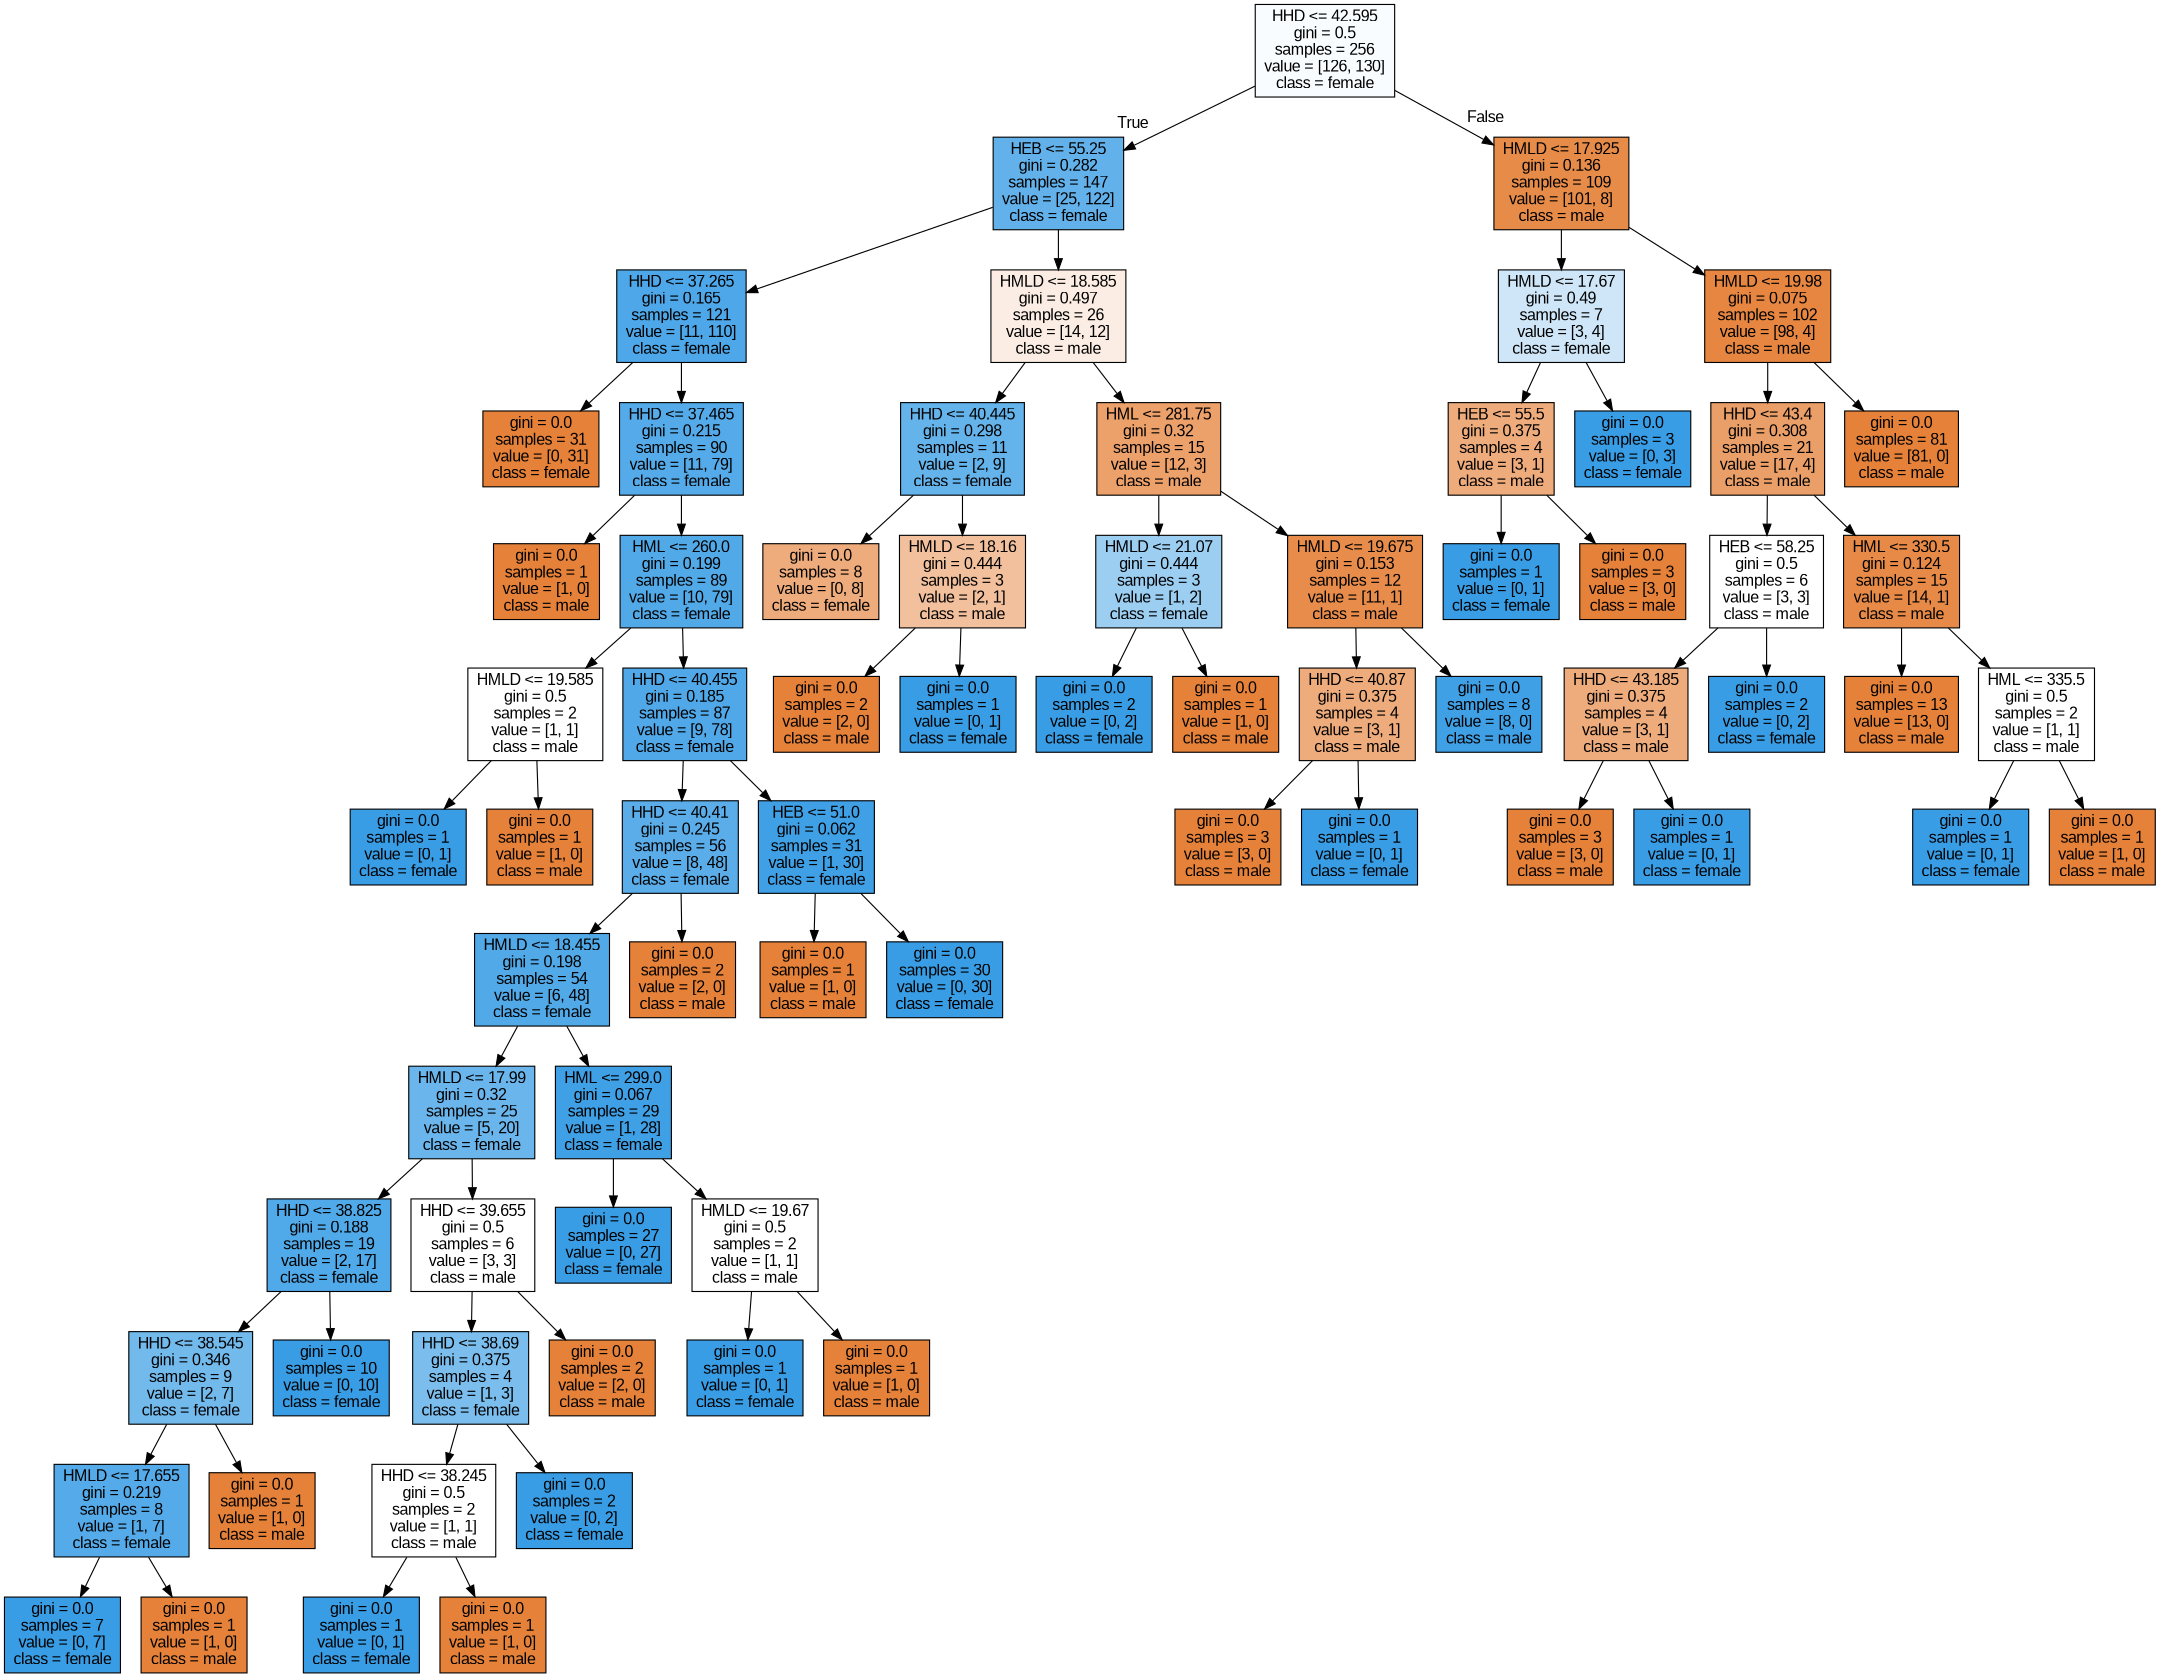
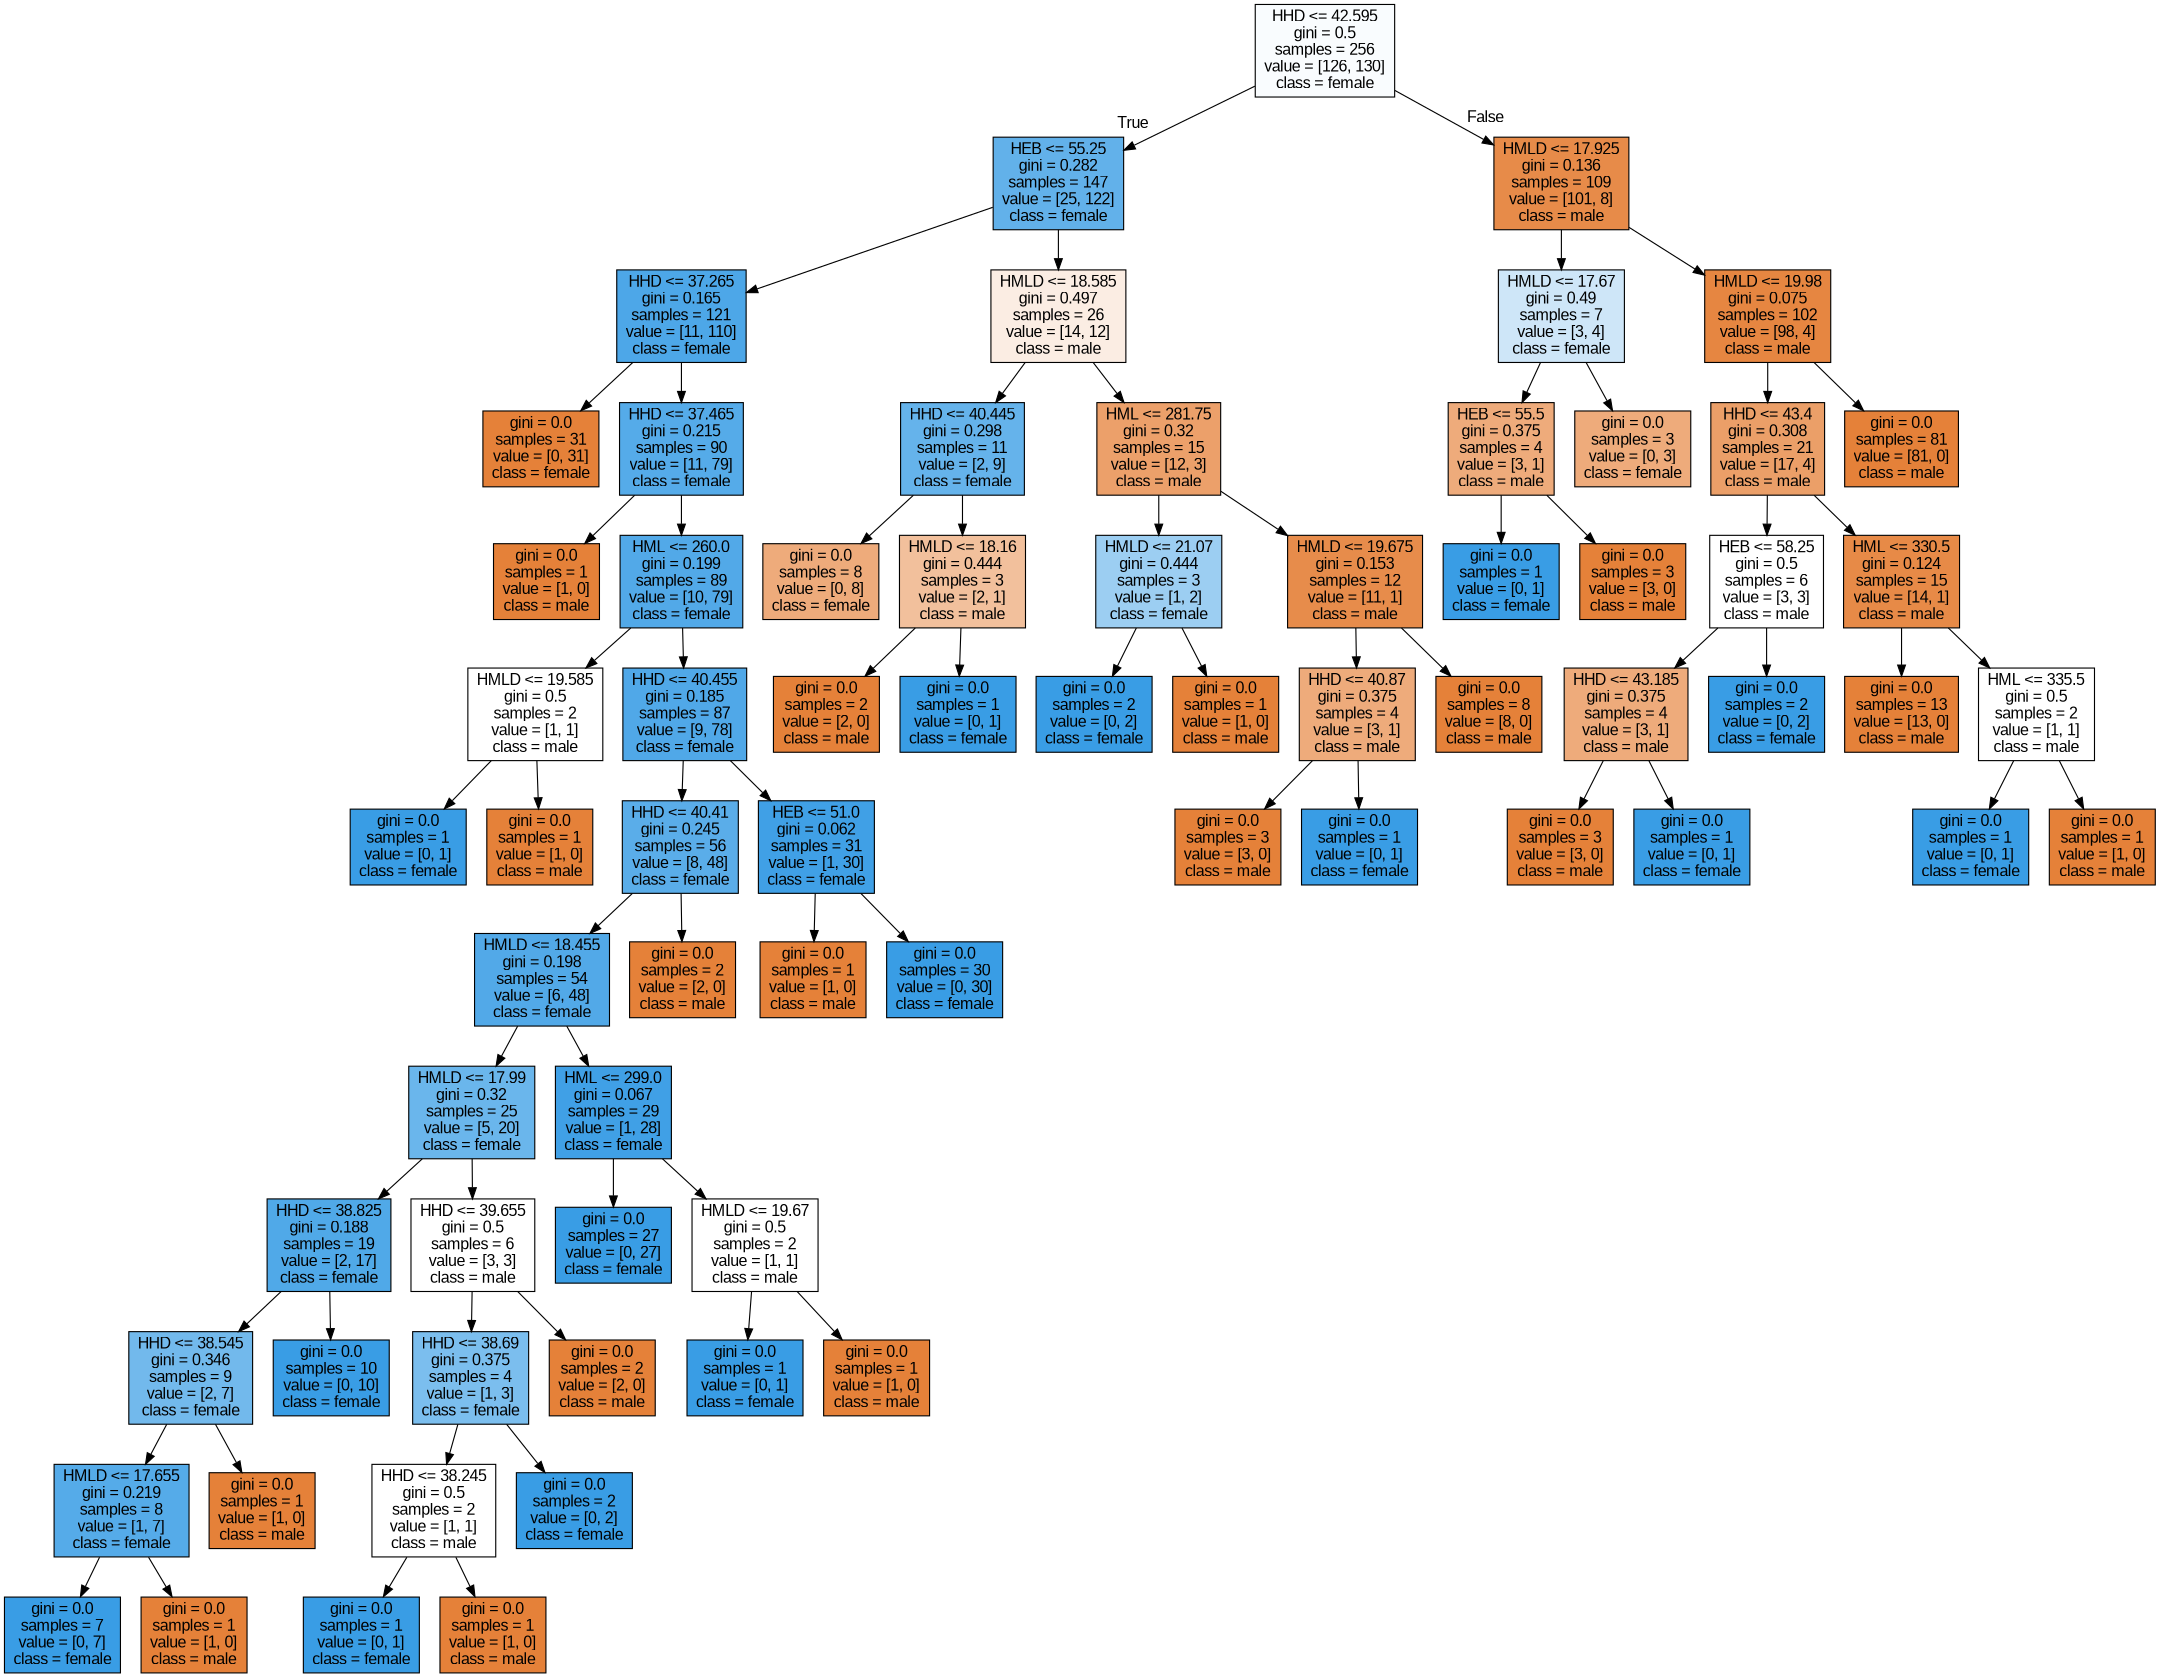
(1633, 449) -> (1633, 449)
(1489, 714) -> (1489, 714)
